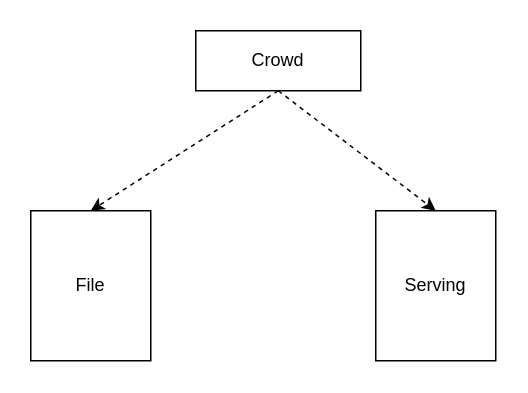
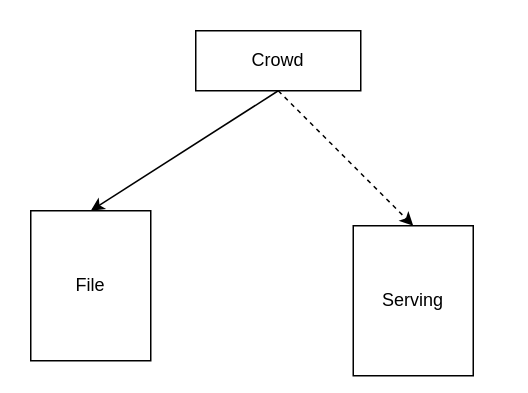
(189, 148) -> (189, 148)
(436, 286) -> (413, 301)
